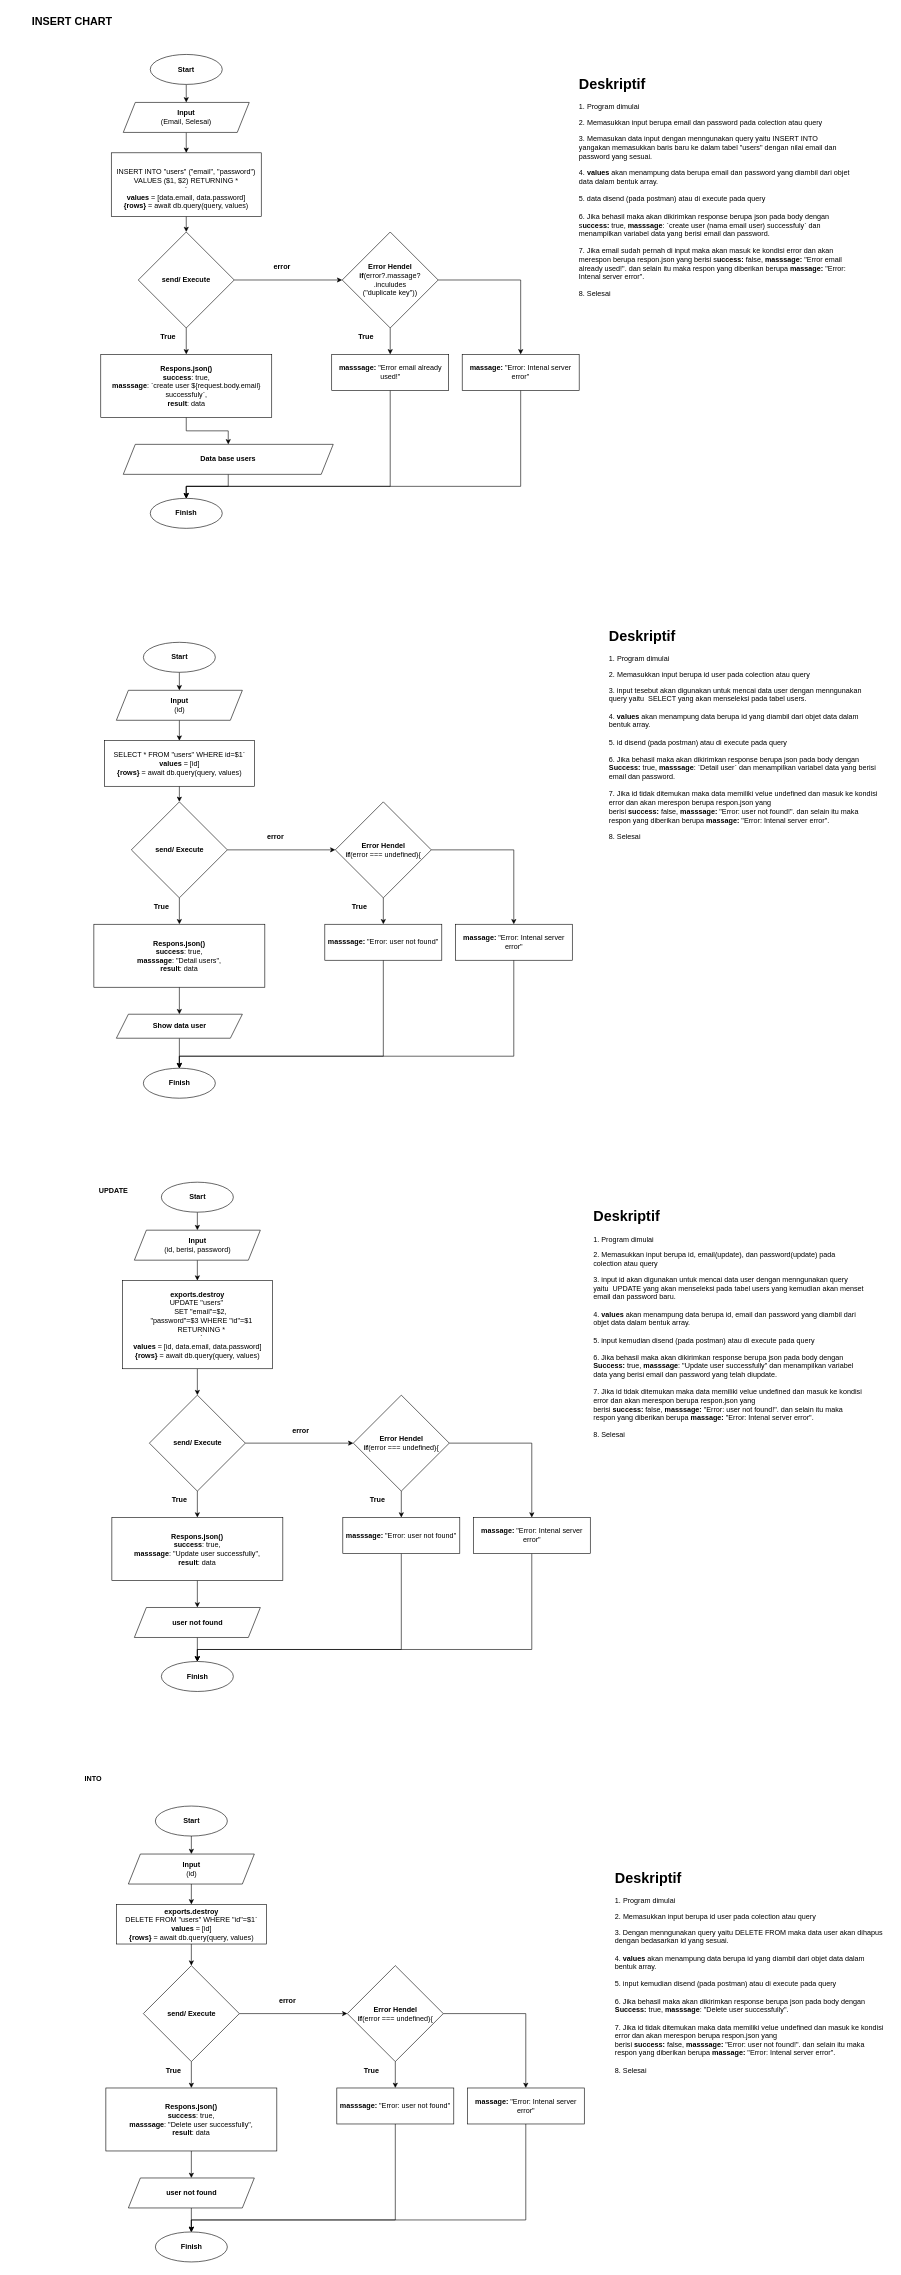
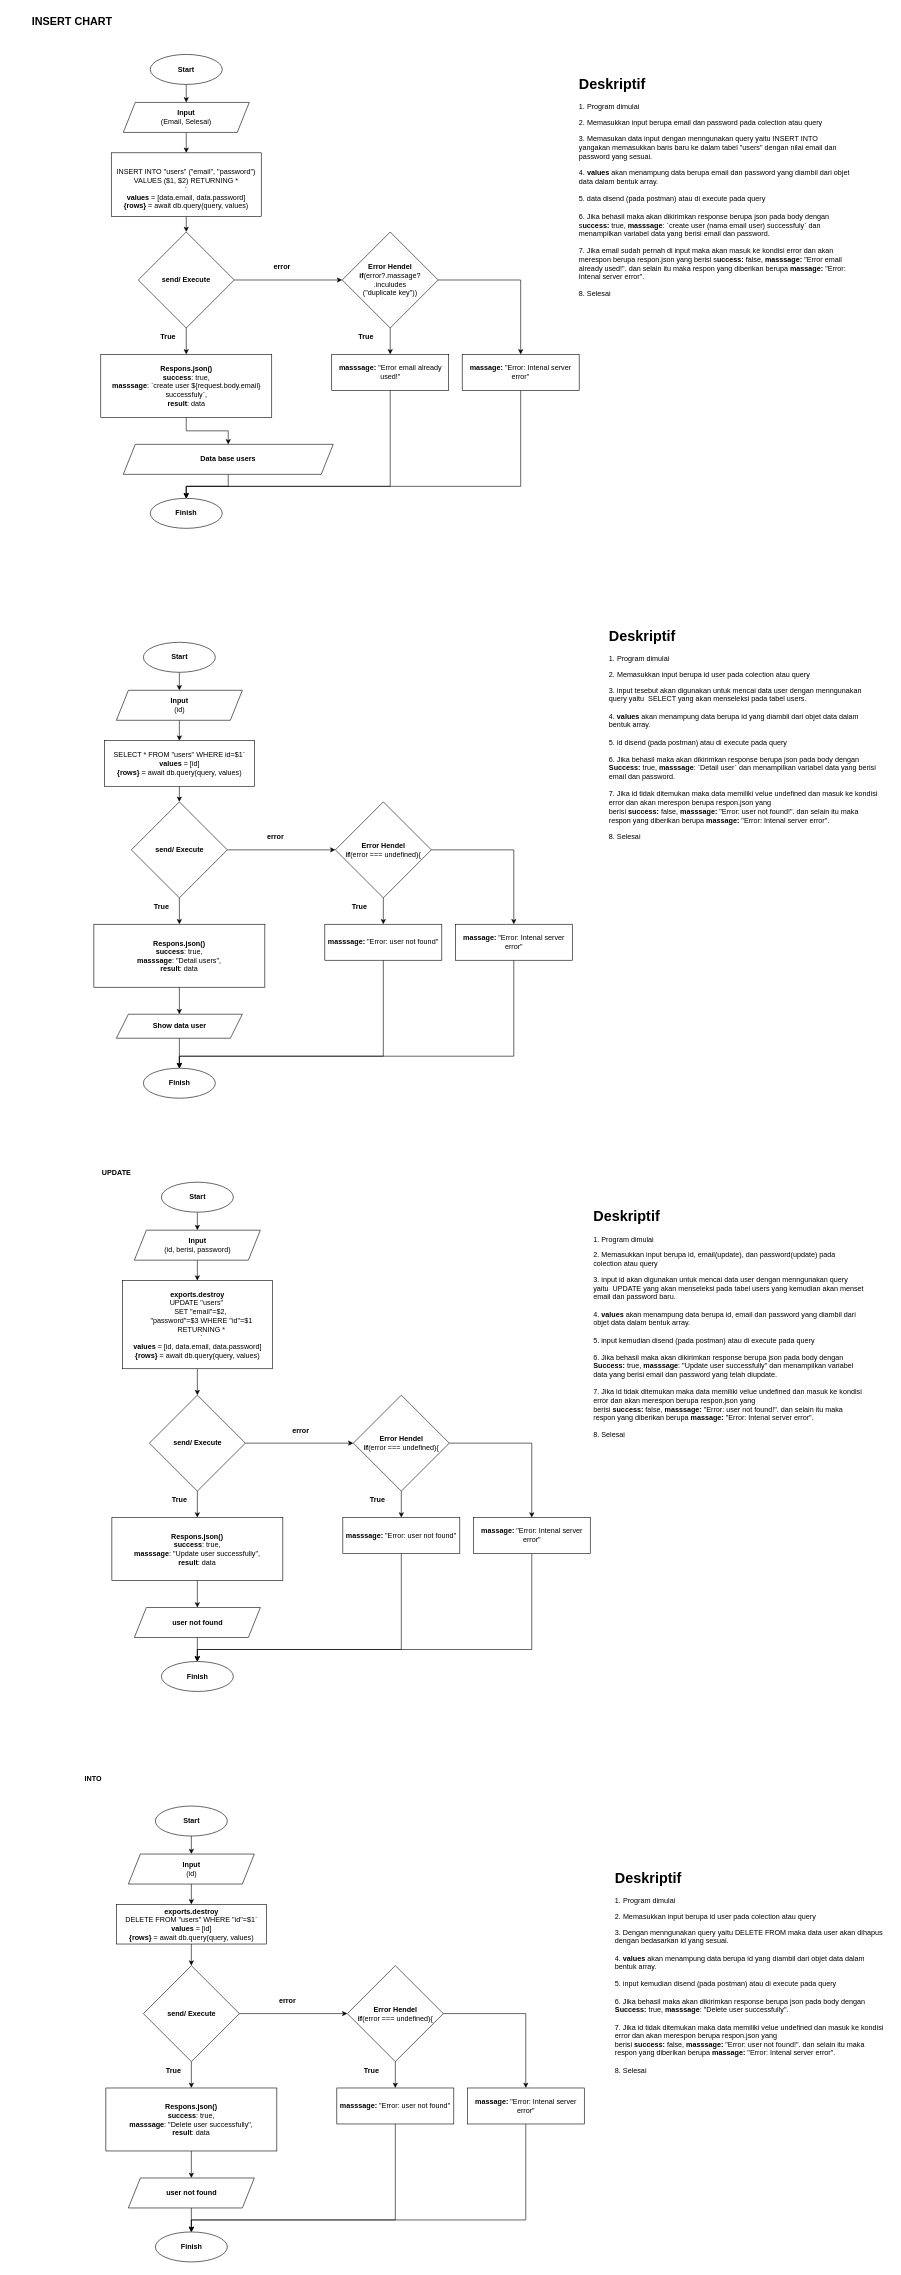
(113, 1191) -> (116, 1173)
